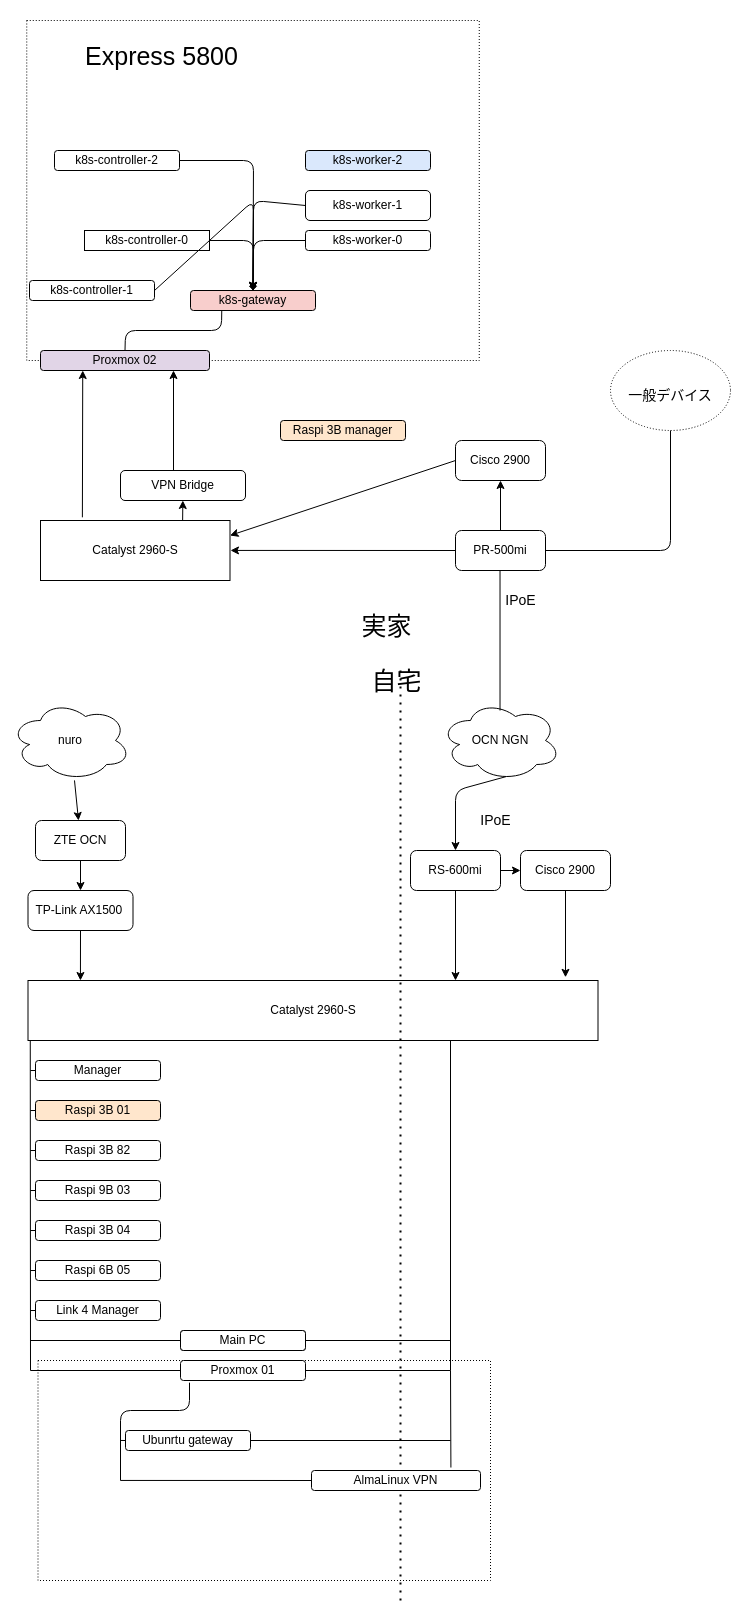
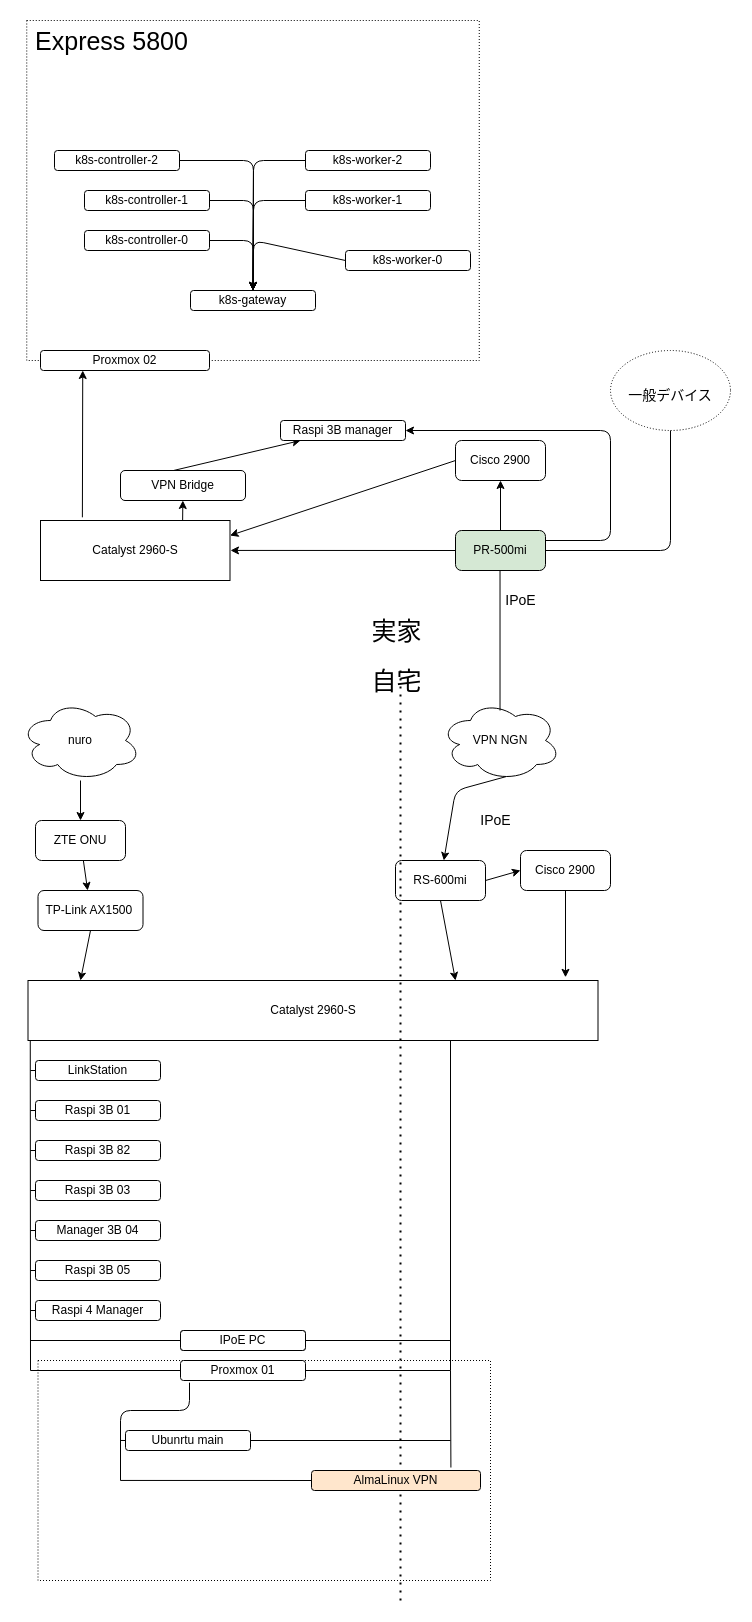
(162, 56) -> (112, 41)
none -> (282, 161)
(368, 161) -> (368, 161)
(252, 164) -> (252, 164)
(368, 206) -> (368, 201)
(147, 241) -> (147, 241)
(214, 241) -> (253, 288)
(368, 241) -> (408, 261)
(92, 291) -> (147, 201)
(253, 301) -> (253, 301)
(174, 331) -> none
(125, 361) -> (125, 361)
(174, 424) -> (234, 456)
(343, 431) -> (343, 431)
none -> (588, 431)
(501, 551) -> (501, 551)
(386, 626) -> (396, 631)
(71, 741) -> (81, 741)
(501, 741) -> (501, 741)
(81, 841) -> (81, 841)
(456, 871) -> (441, 881)
(81, 911) -> (91, 911)
(98, 1071) -> (98, 1071)
(98, 1111) -> (98, 1111)
(98, 1191) -> (98, 1191)
(98, 1231) -> (98, 1231)
(98, 1271) -> (98, 1271)
(98, 1311) -> (98, 1311)
(243, 1341) -> (243, 1341)
(188, 1441) -> (188, 1441)
(396, 1481) -> (396, 1481)
